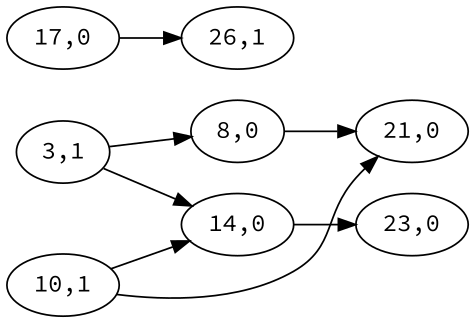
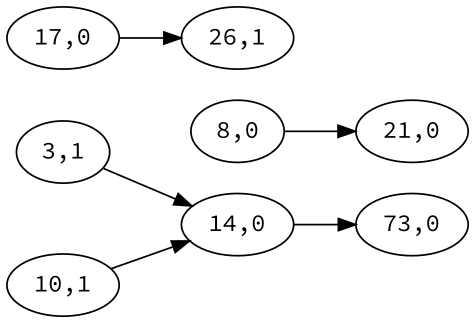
(142, 143) -> none
(412, 225) -> (412, 225)
(269, 283) -> none
